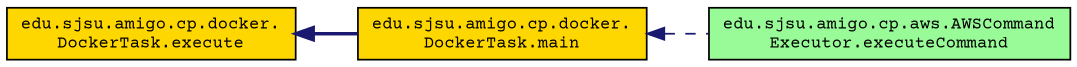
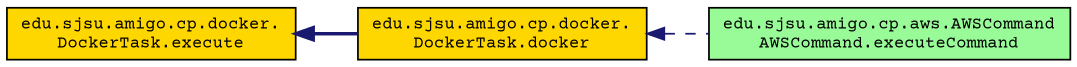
(502, 34) -> (502, 34)
(890, 34) -> (890, 34)
